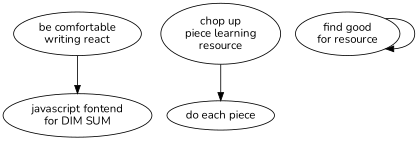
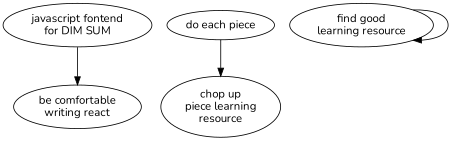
(348, 34) -> (362, 25)
(77, 71) -> (77, 62)
(221, 78) -> (221, 54)
